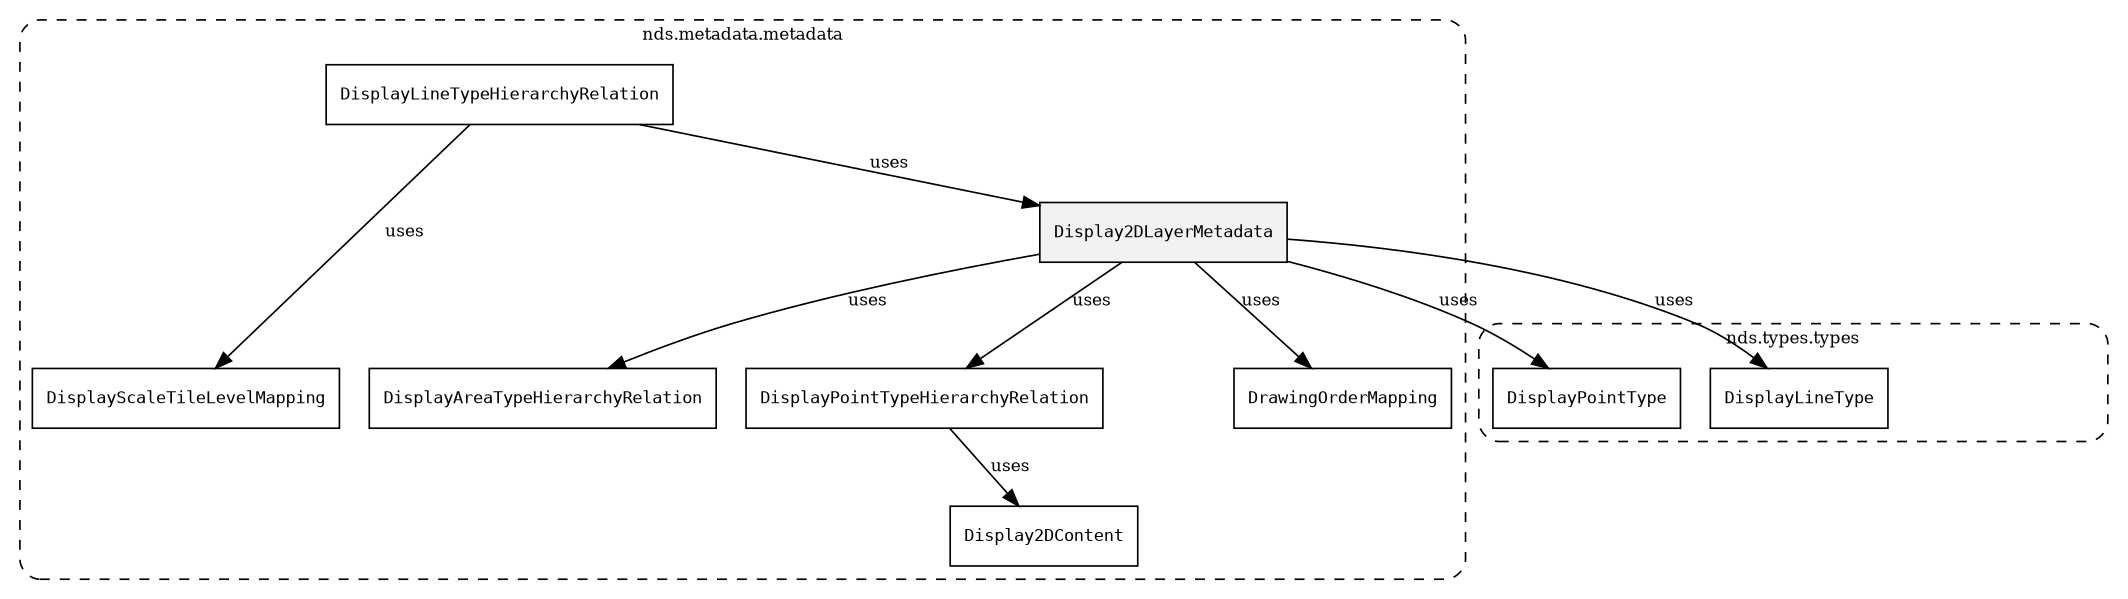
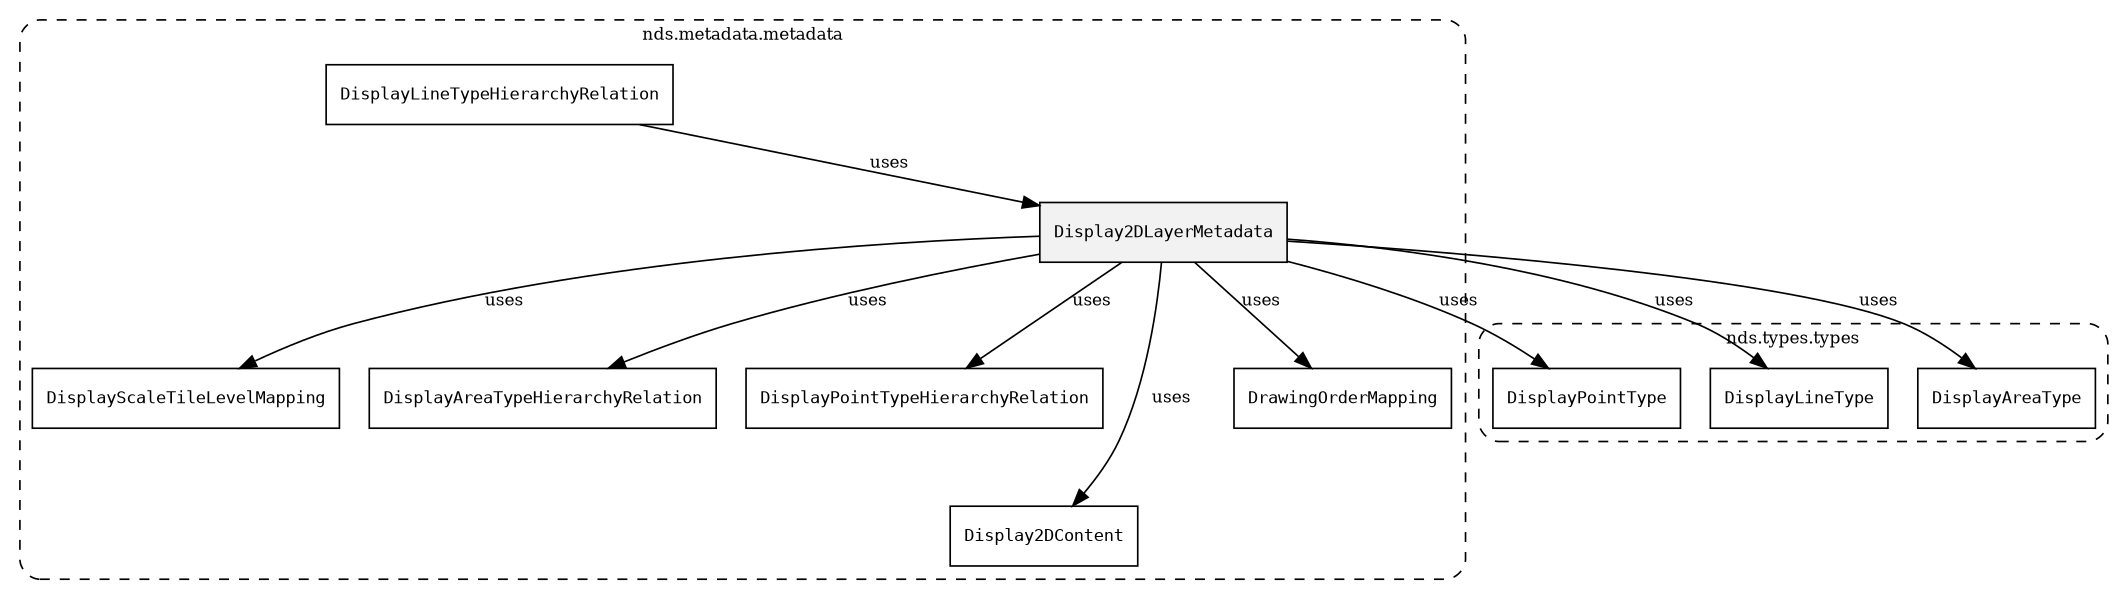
(349, 241) -> (642, 268)
none -> (2007, 398)
(979, 461) -> (1140, 384)
